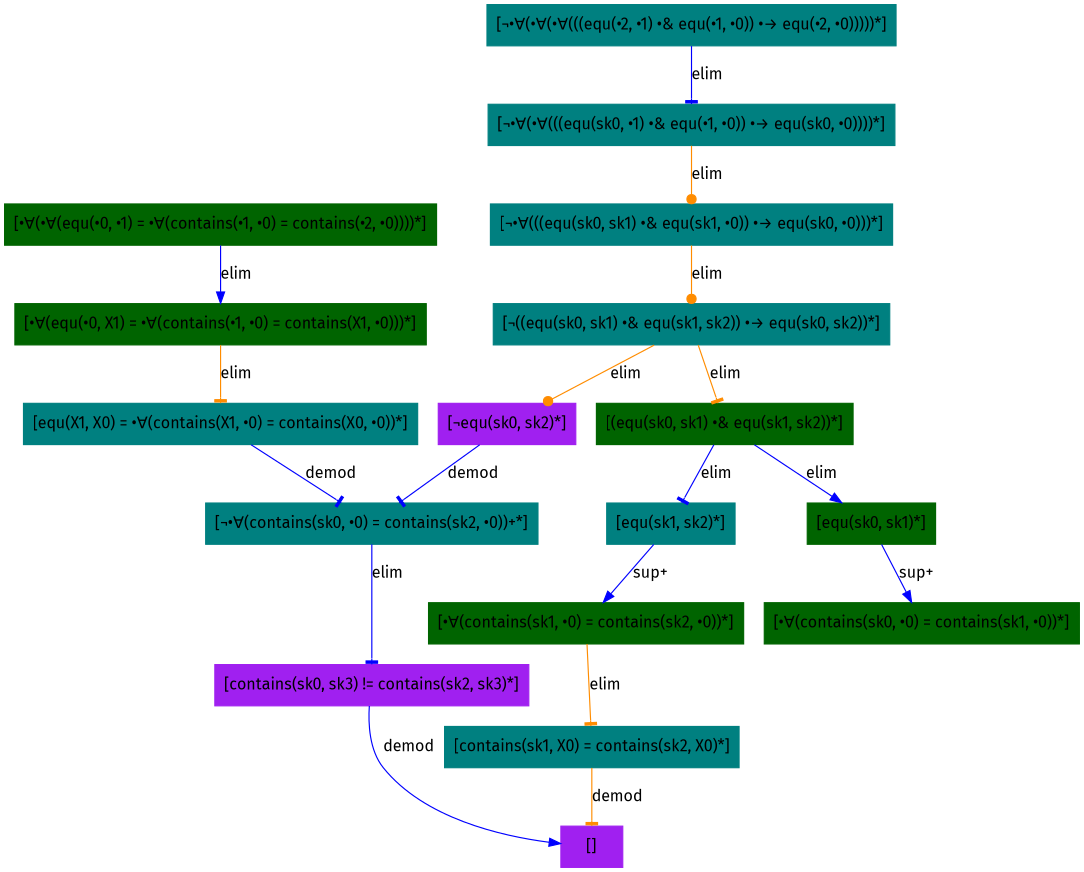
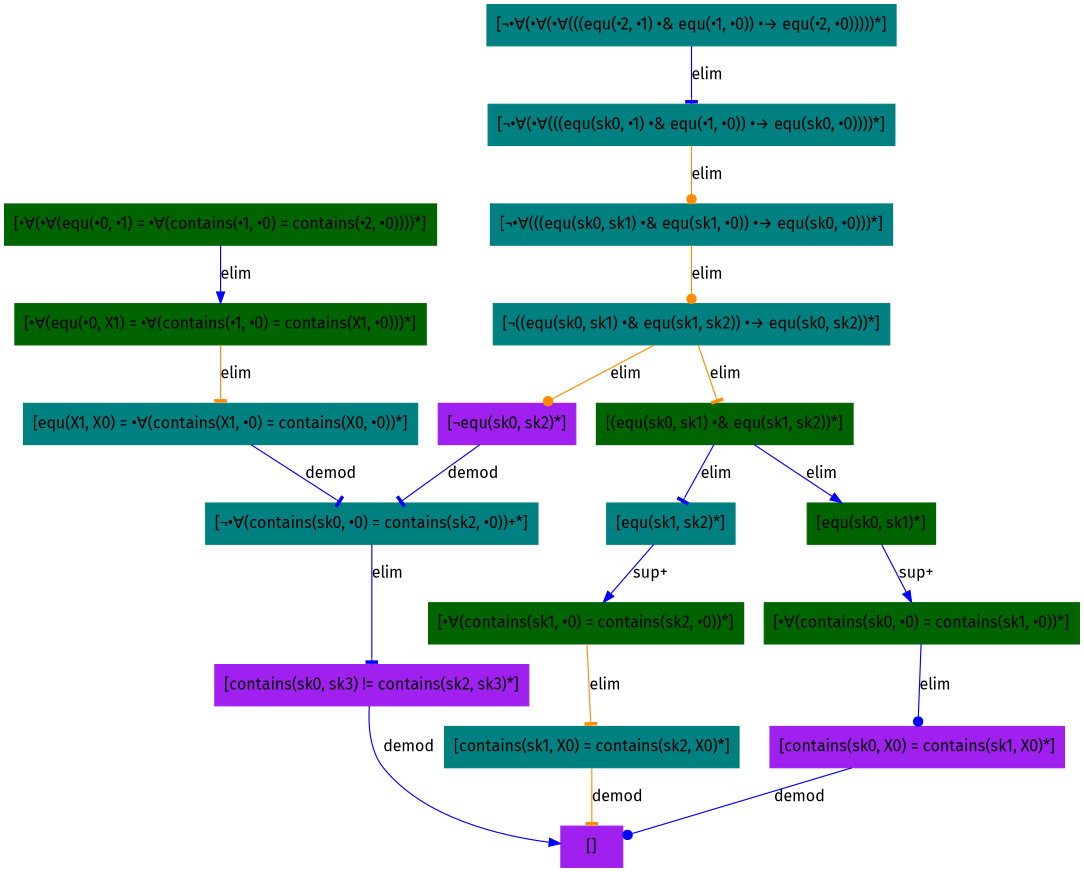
none -> (917, 747)
